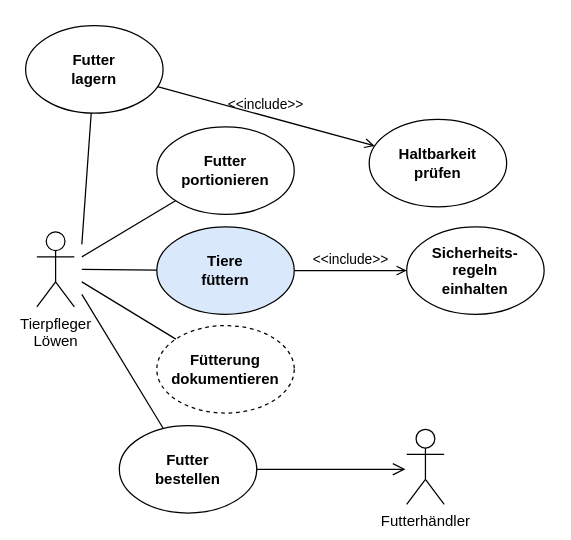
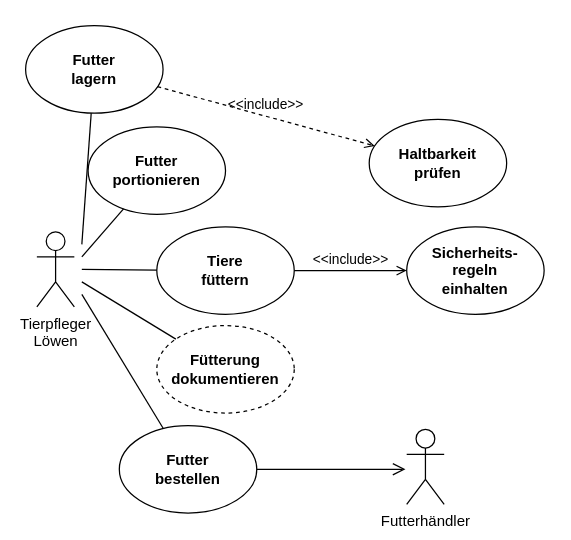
(263, 115) -> (263, 115)
(226, 171) -> (157, 171)
(226, 271) -> (226, 271)
